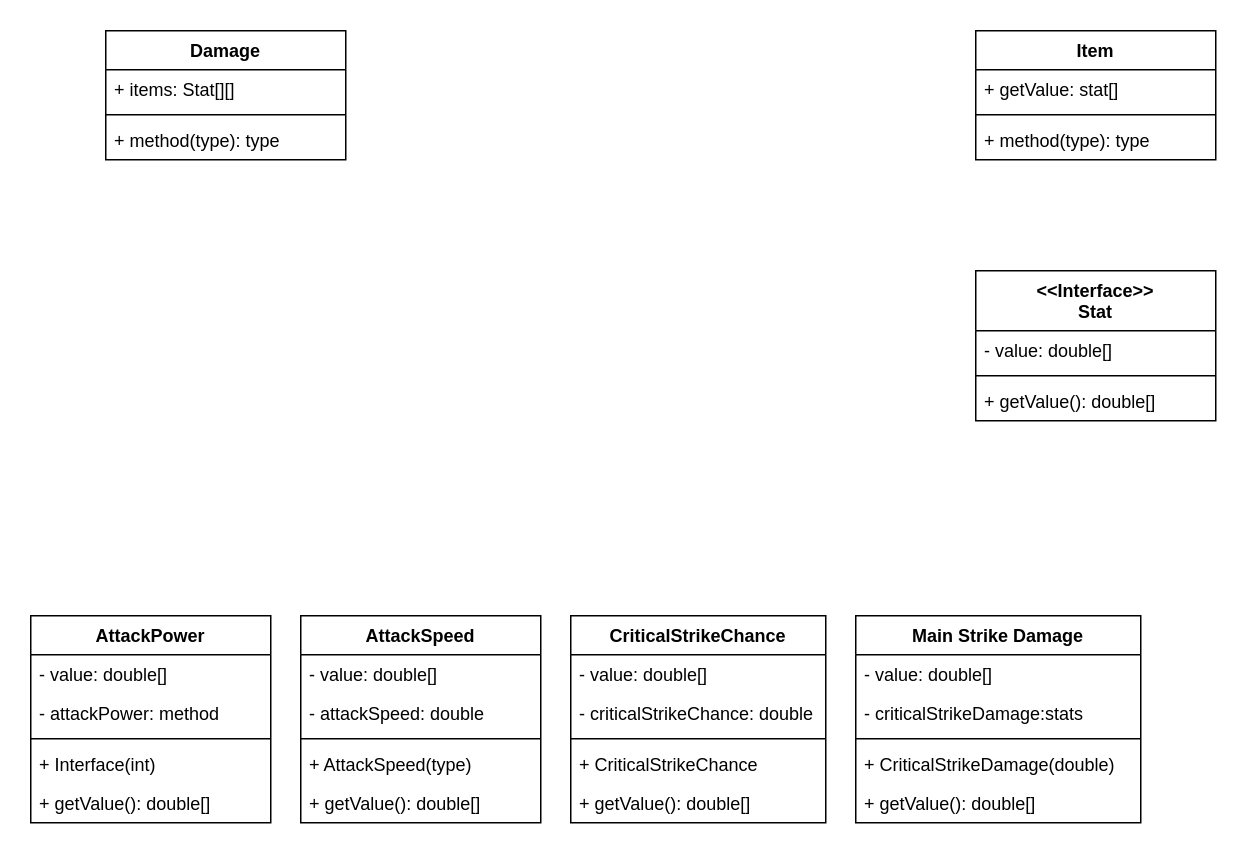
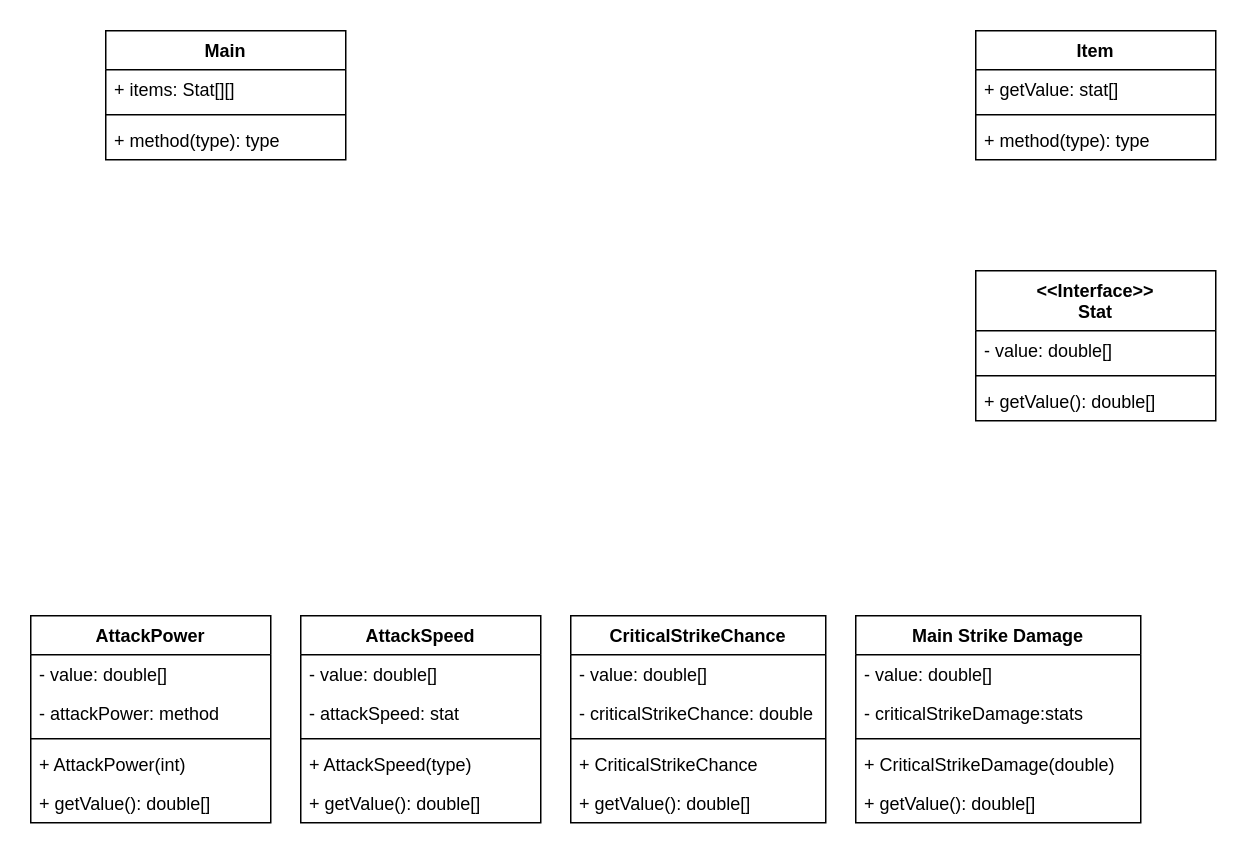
(225, 51) -> (225, 51)
(405, 714) -> (398, 714)
(115, 765) -> (125, 765)
